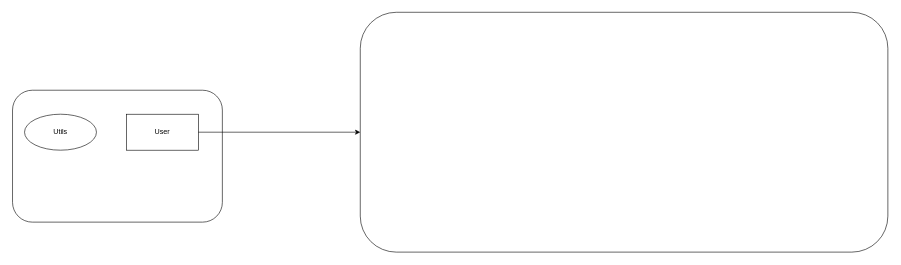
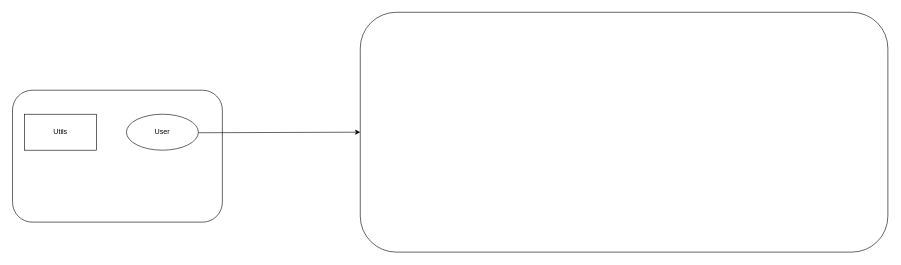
(60, 132) -> (60, 132)
(162, 132) -> (162, 132)
